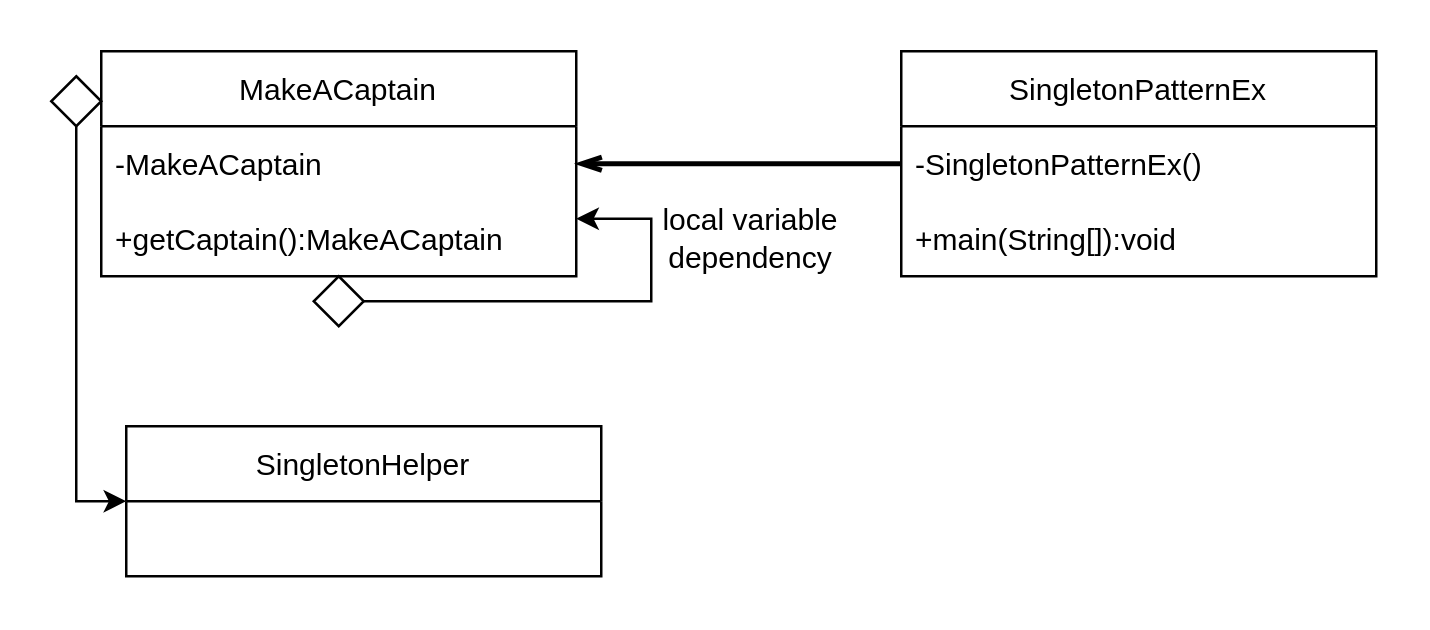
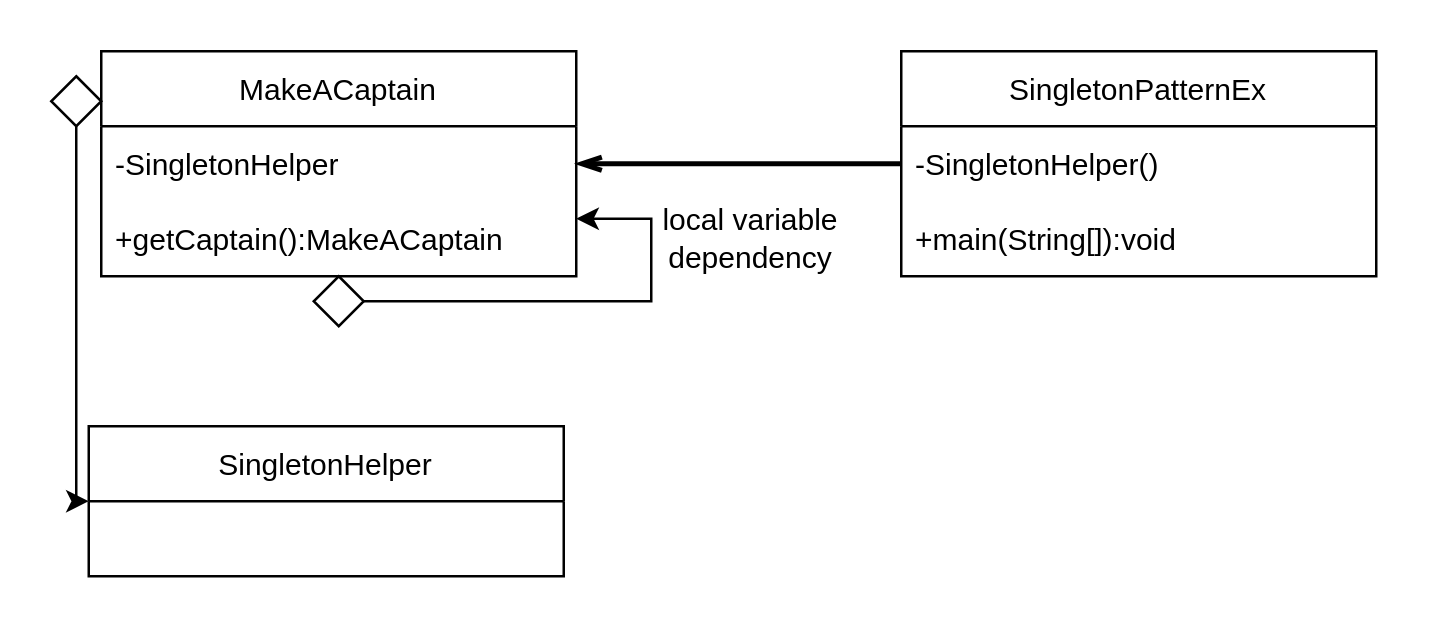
(220, 165) -> (238, 165)
(1084, 165) -> (1055, 165)
(364, 501) -> (326, 501)
